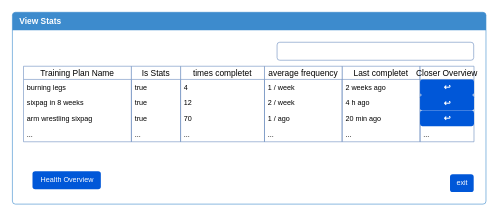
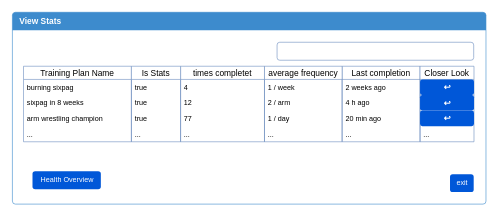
(381, 73) -> (381, 73)
(447, 73) -> (447, 73)
(48, 88) -> (52, 88)
(282, 103) -> (280, 103)
(62, 119) -> (66, 119)
(188, 119) -> (188, 119)
(280, 119) -> (280, 119)
